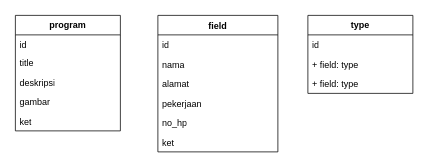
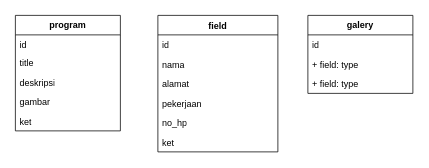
(360, 25) -> (360, 25)
